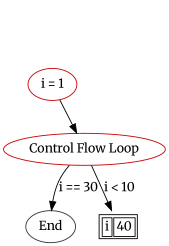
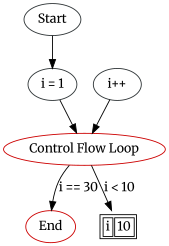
none -> (52, 20)
(52, 84) -> (52, 84)
none -> (117, 84)
(51, 227) -> (51, 227)
(124, 227) -> (124, 227)
